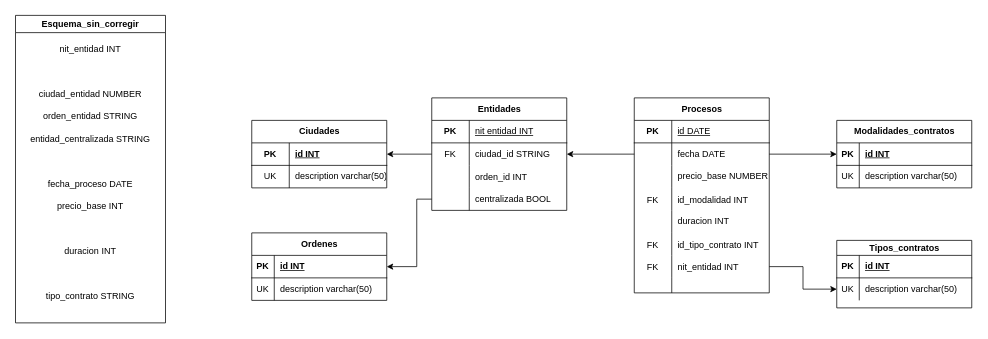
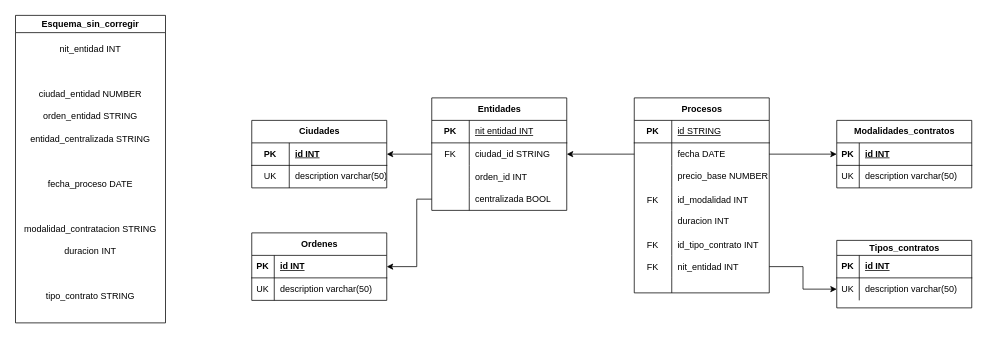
(693, 132) -> (698, 132)
(90, 207) -> none
none -> (90, 229)
